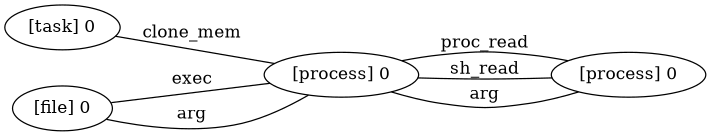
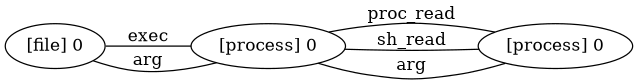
(62, 27) -> none
